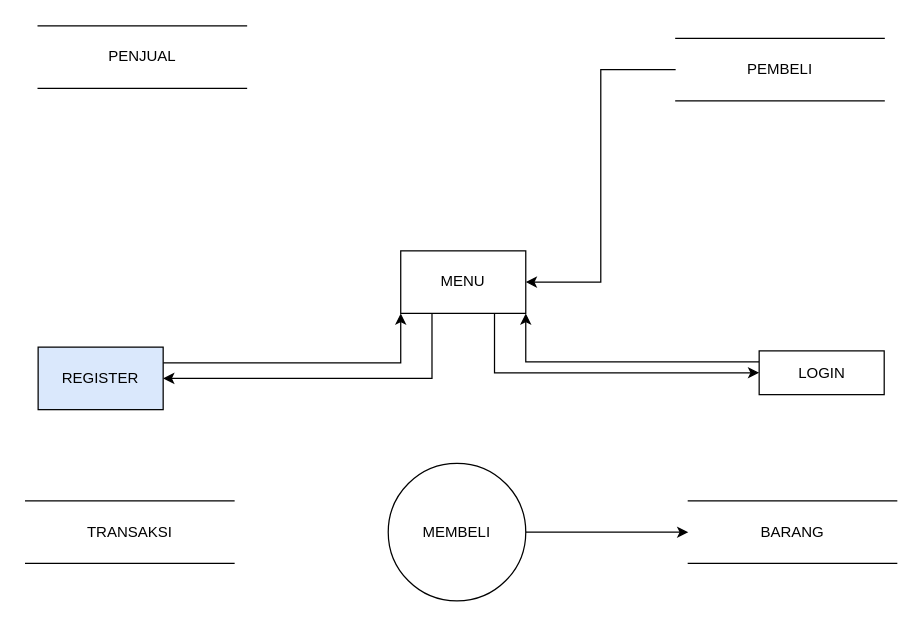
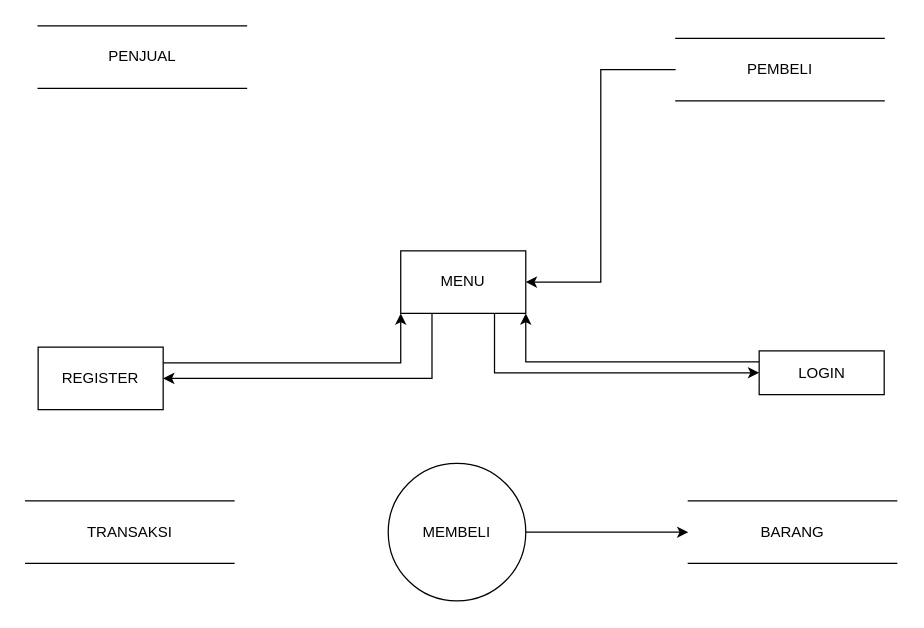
(101, 378) -> (101, 378)
